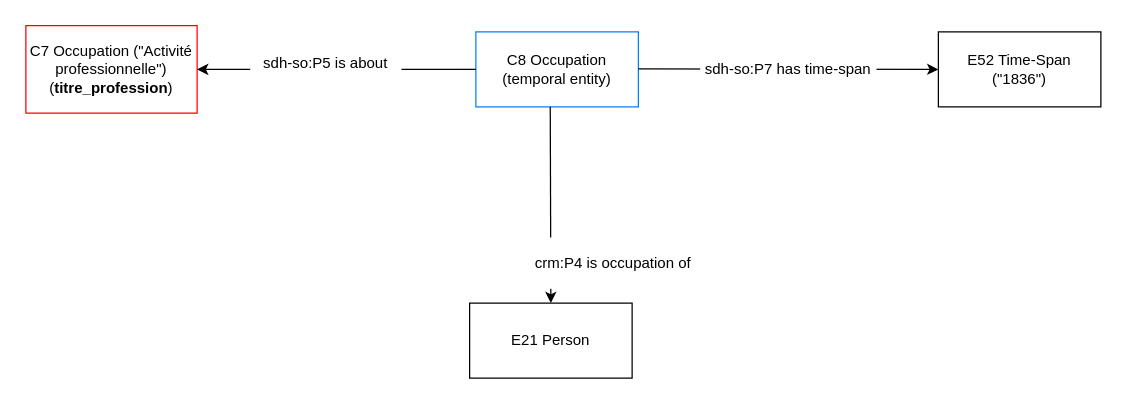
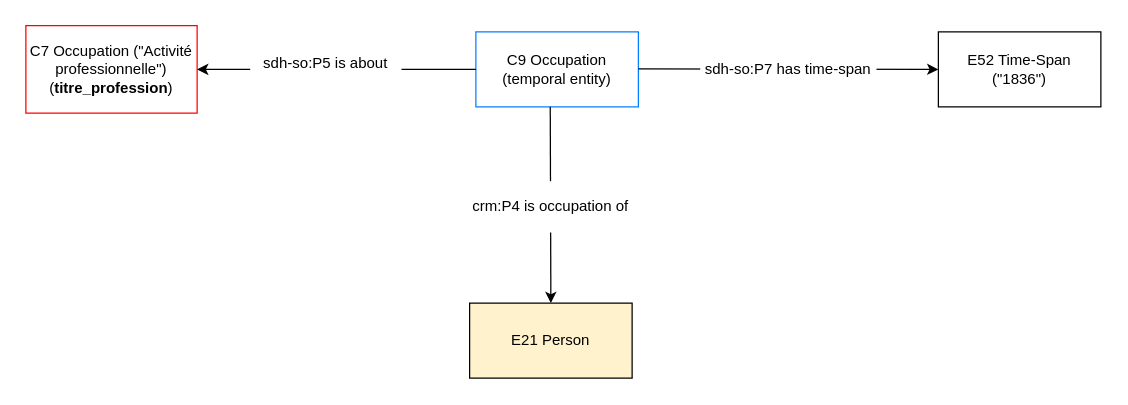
(557, 69) -> (557, 69)
(613, 263) -> (551, 207)
(551, 341) -> (551, 341)
